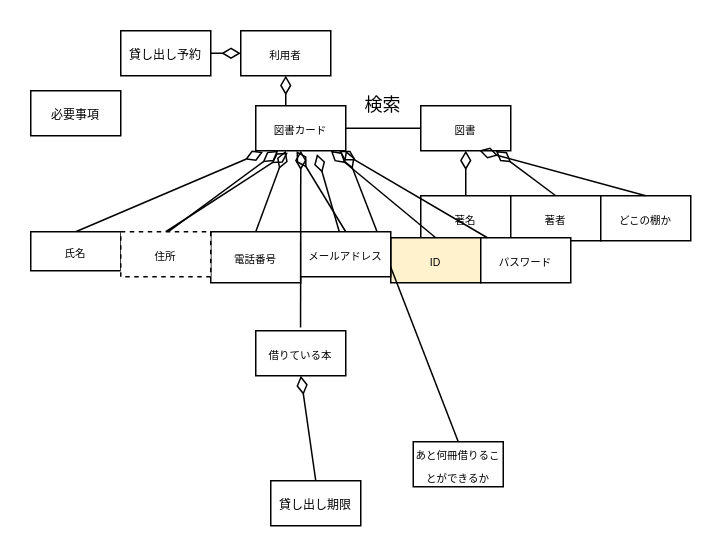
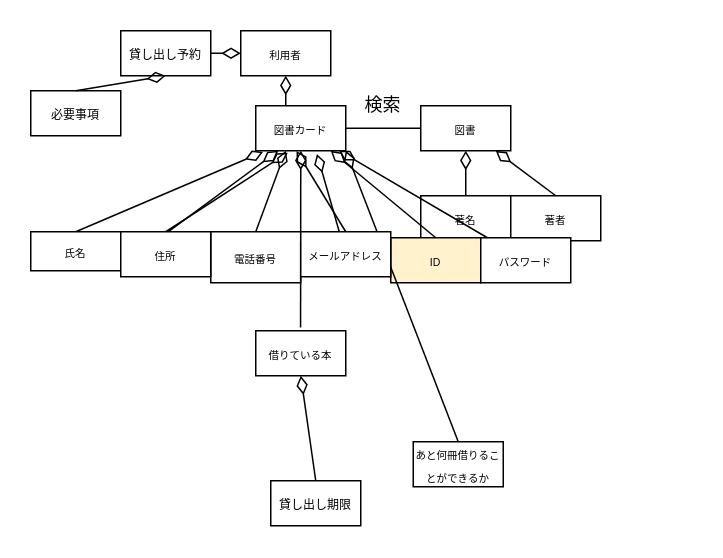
none -> (112, 85)
(571, 175) -> none
(646, 218) -> none
(166, 254) -> (166, 254)
